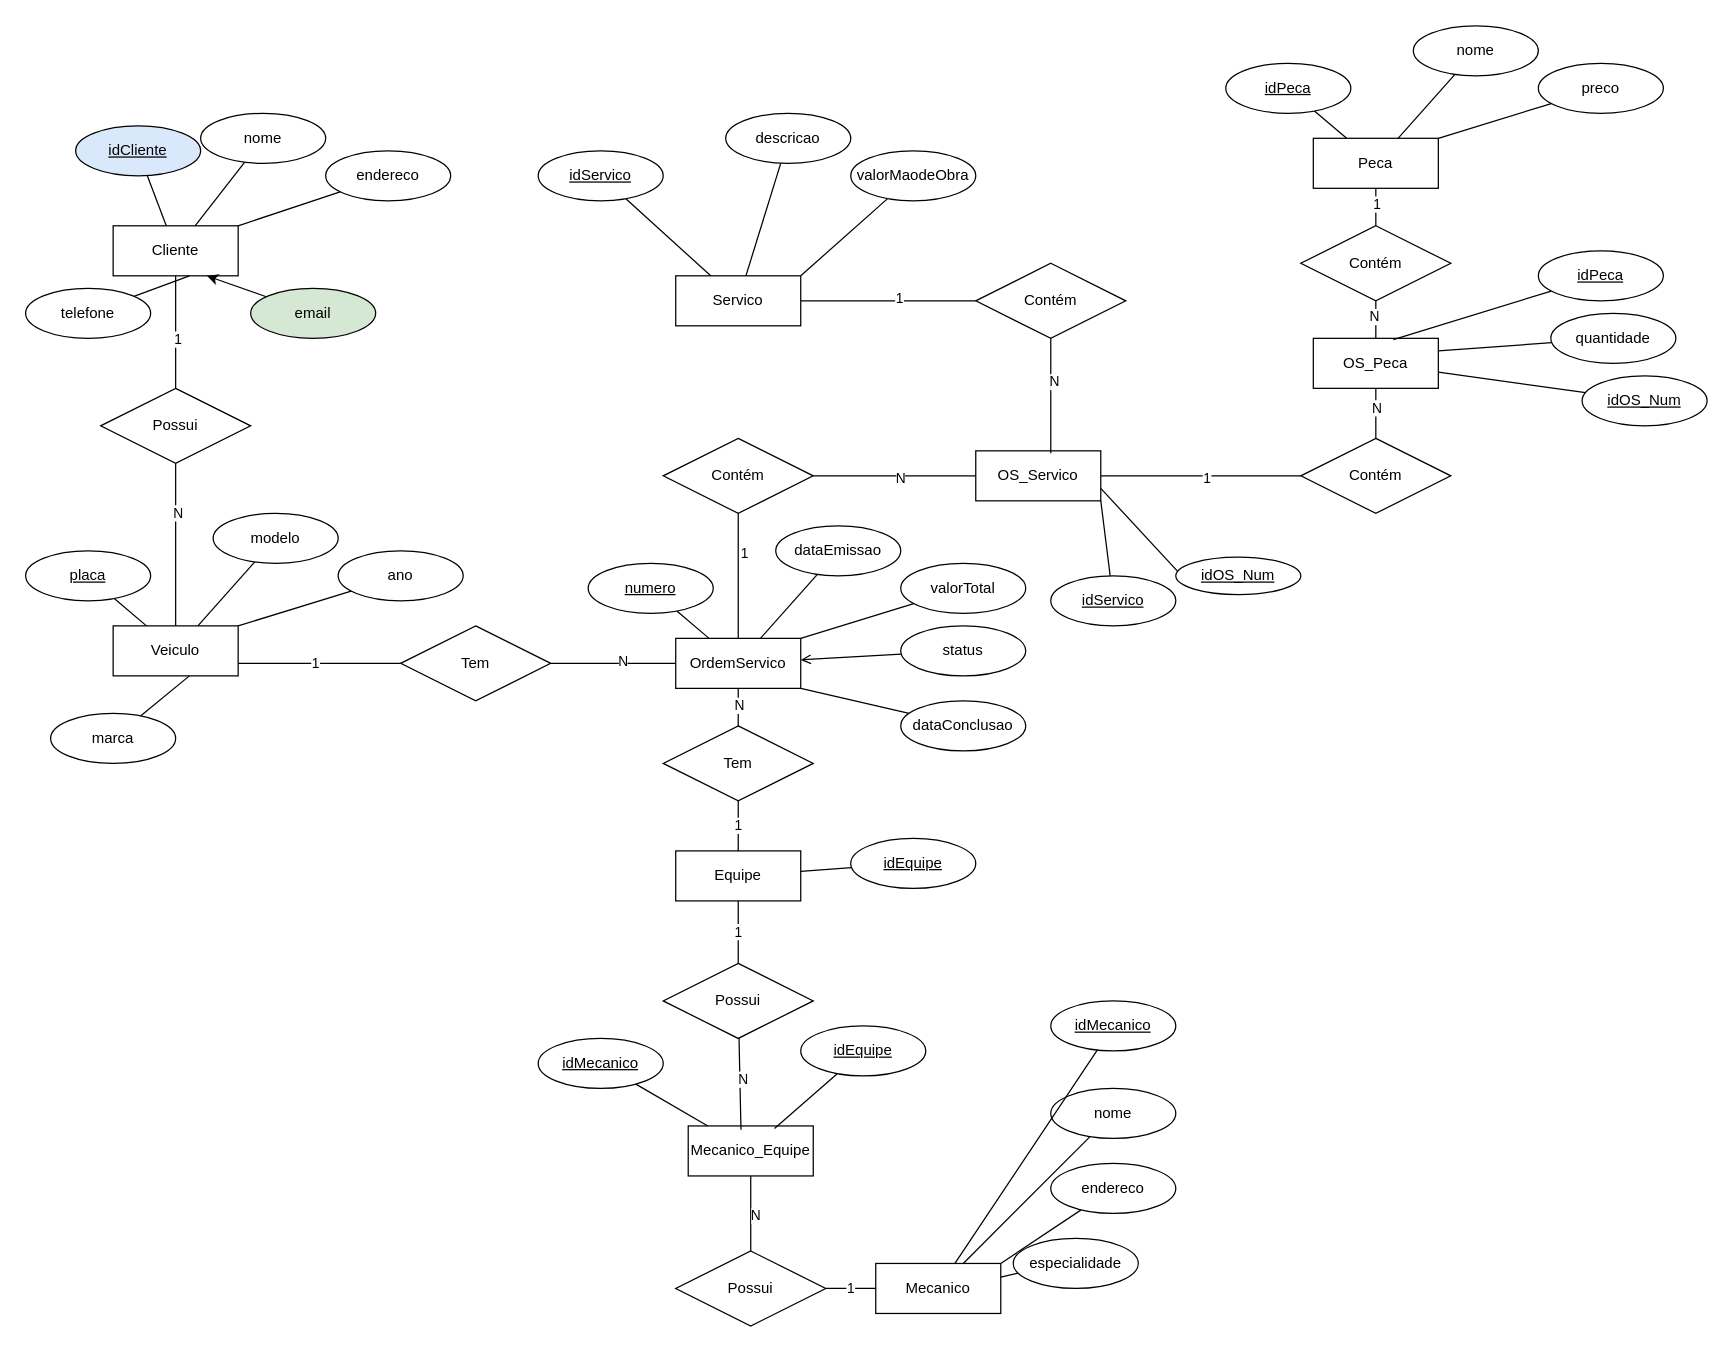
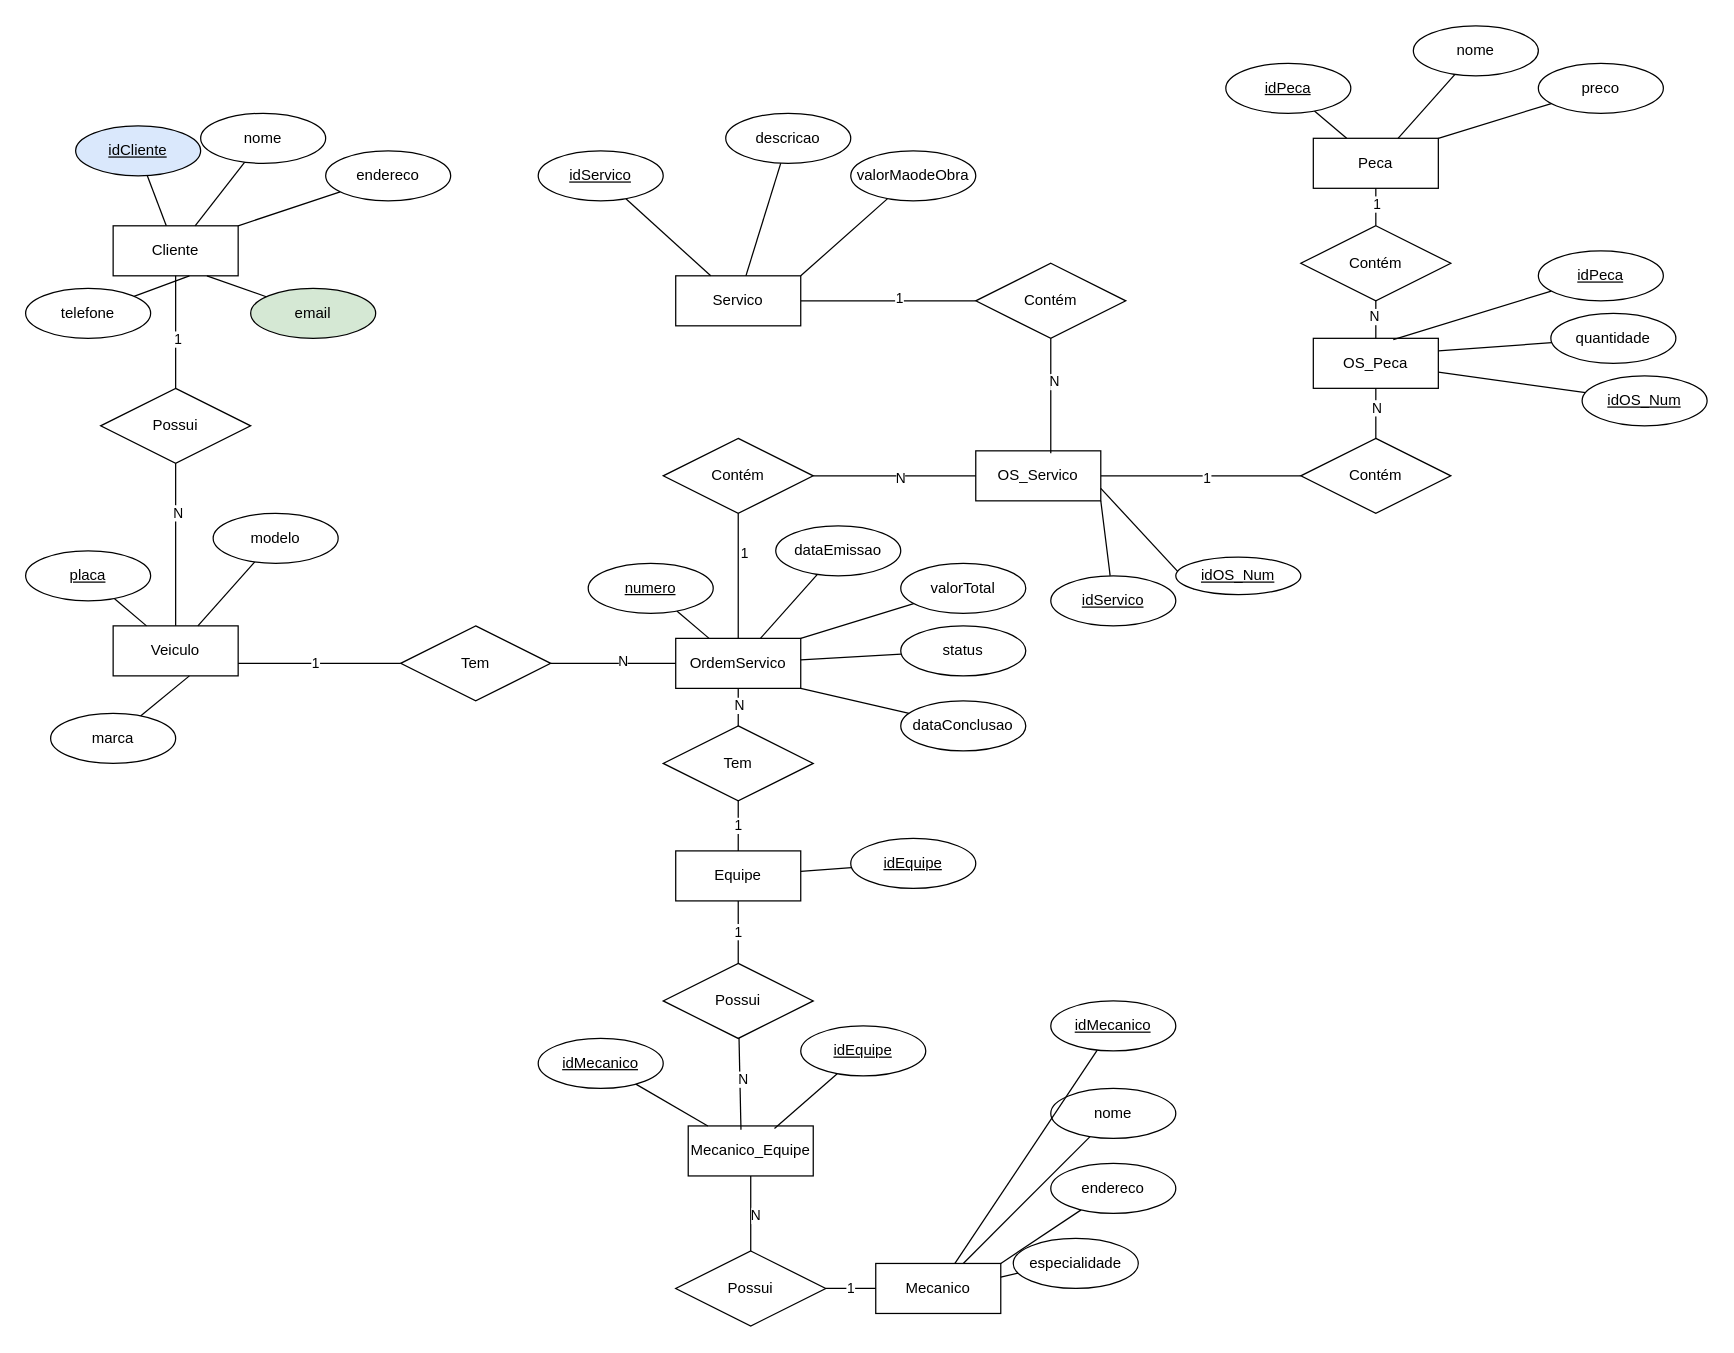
(216, 279) -> (213, 278)
(401, 576) -> none
(295, 608) -> none
(806, 659) -> (805, 659)
